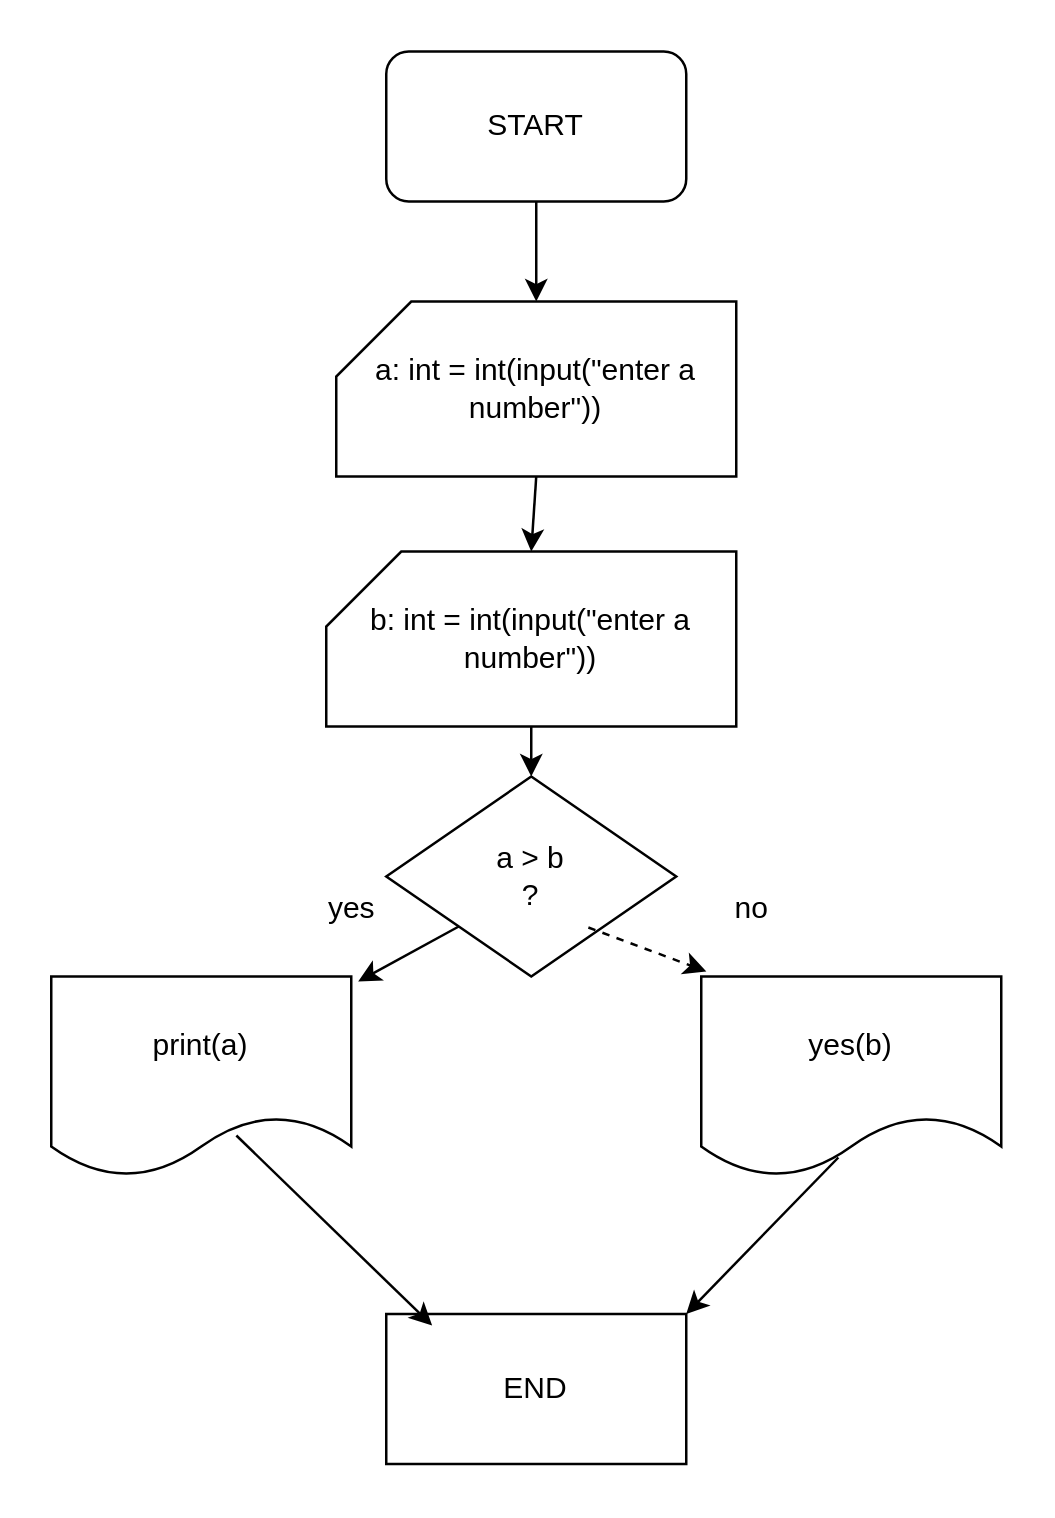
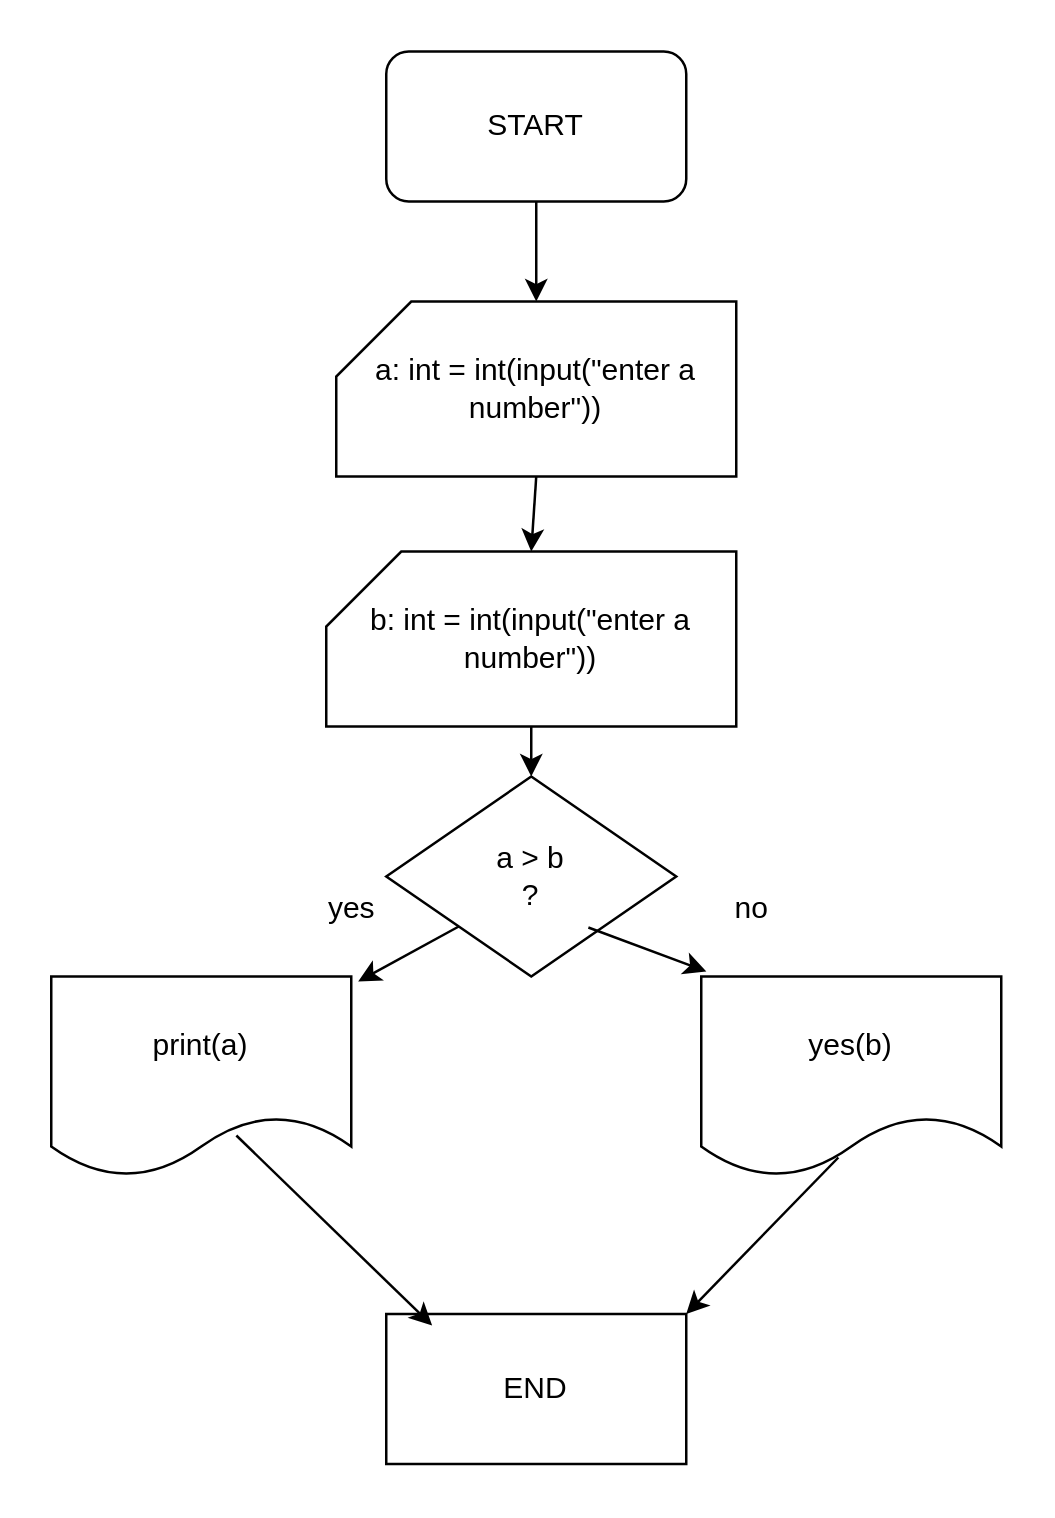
(640, 947) -> (640, 947)
